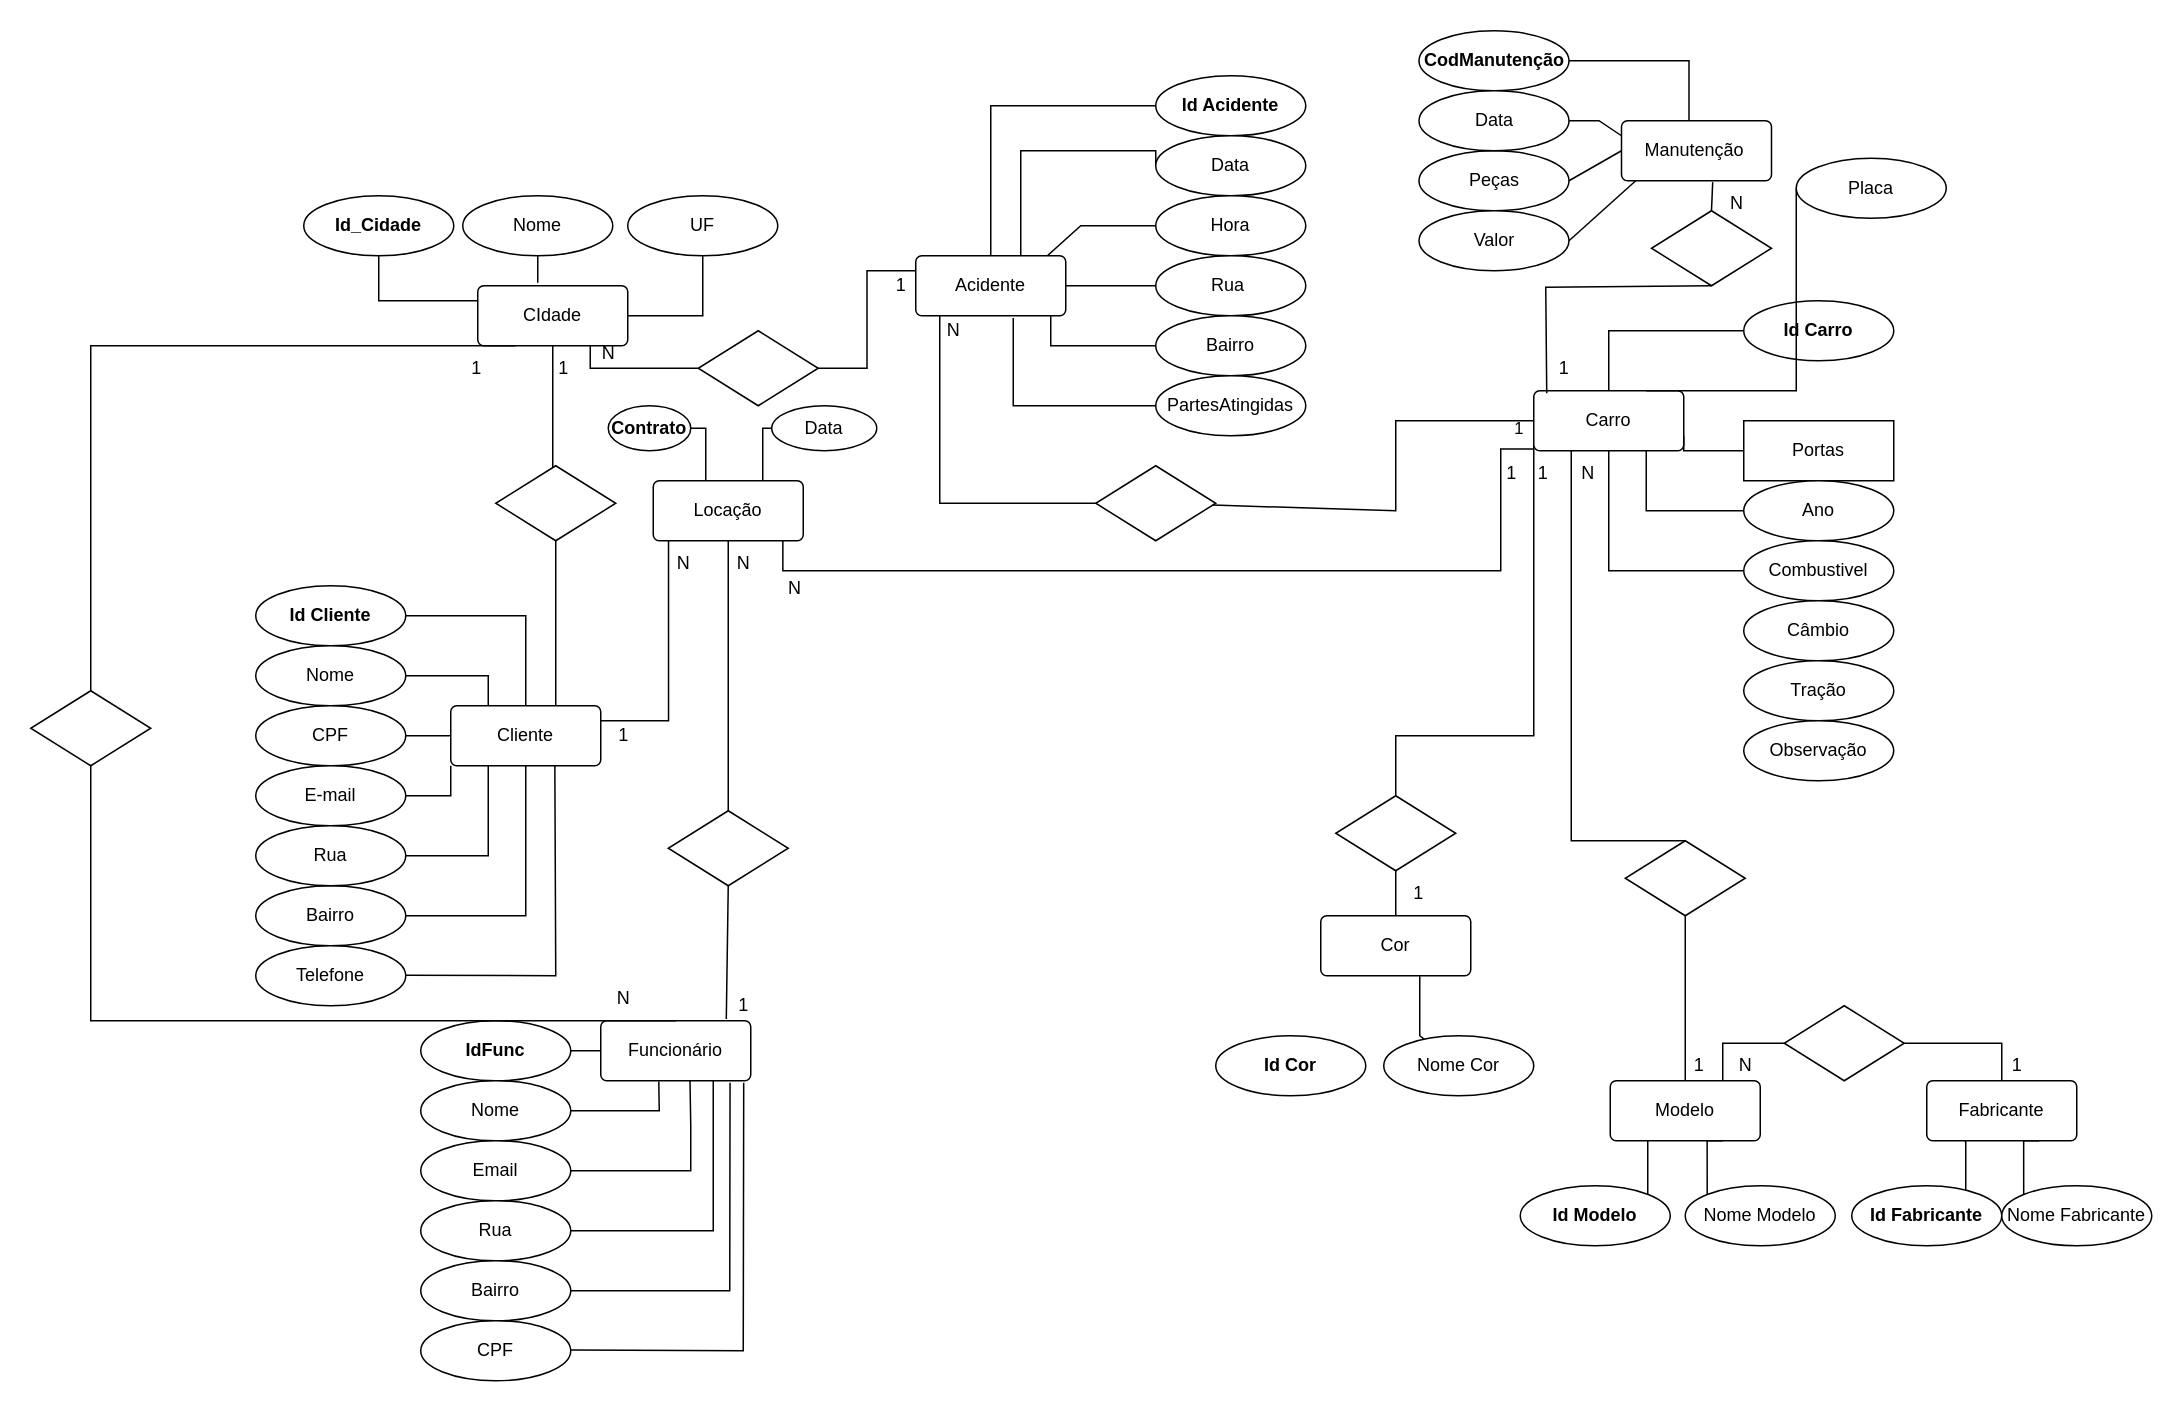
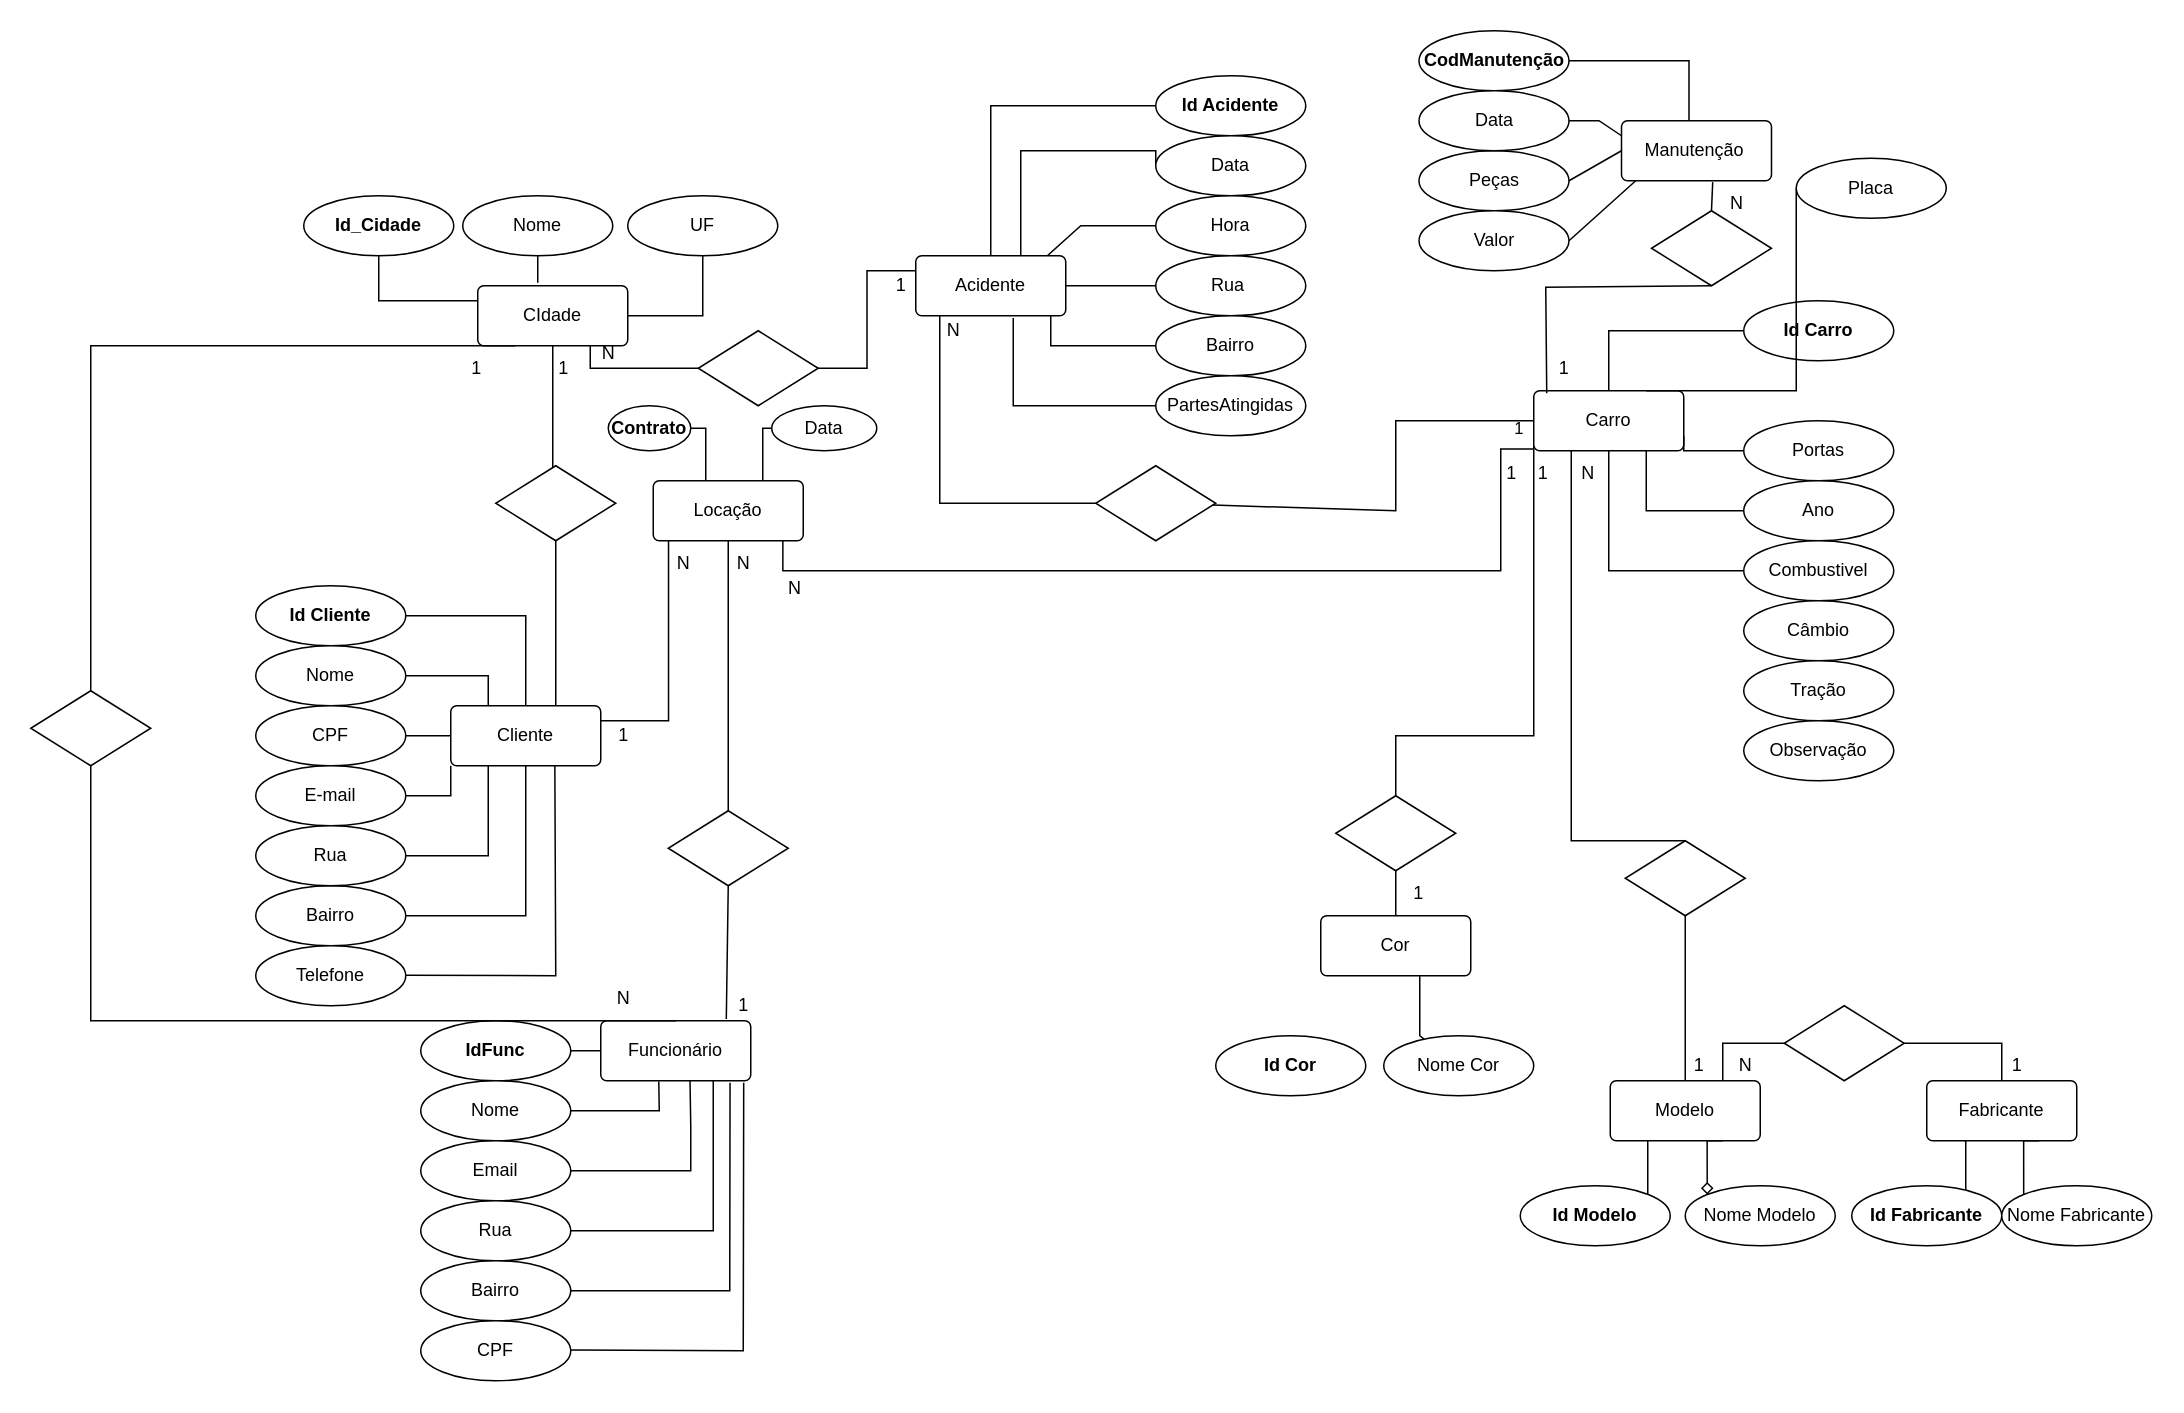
(1819, 451) -> (1819, 451)
(1707, 1187) -> (1707, 1182)
